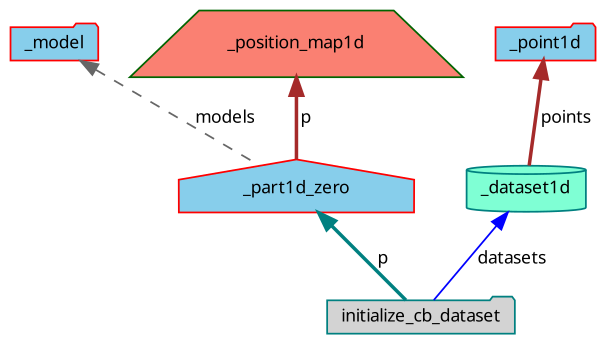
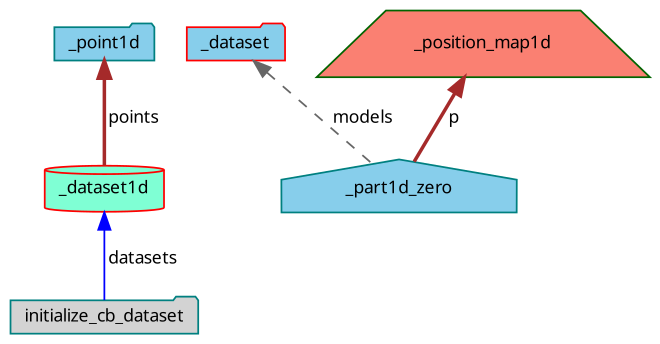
(54, 44) -> (236, 44)
(546, 44) -> (104, 44)
(296, 189) -> (399, 189)
(526, 189) -> (104, 189)
(369, 263) -> none
